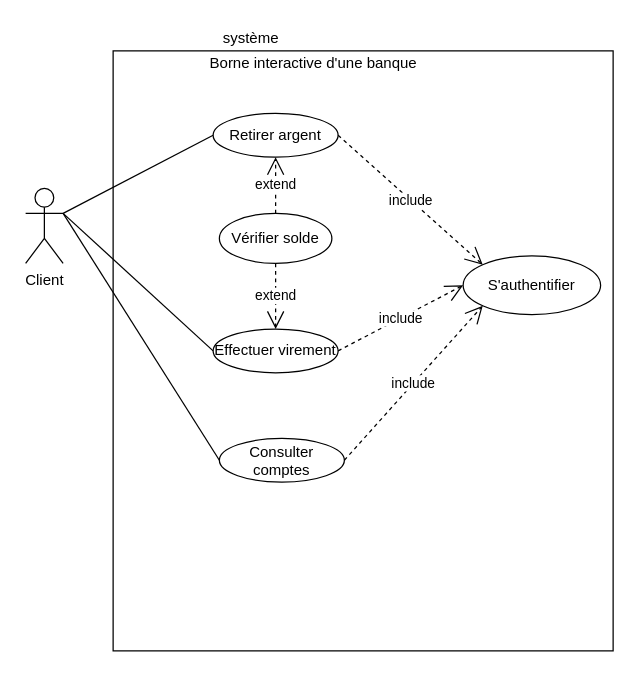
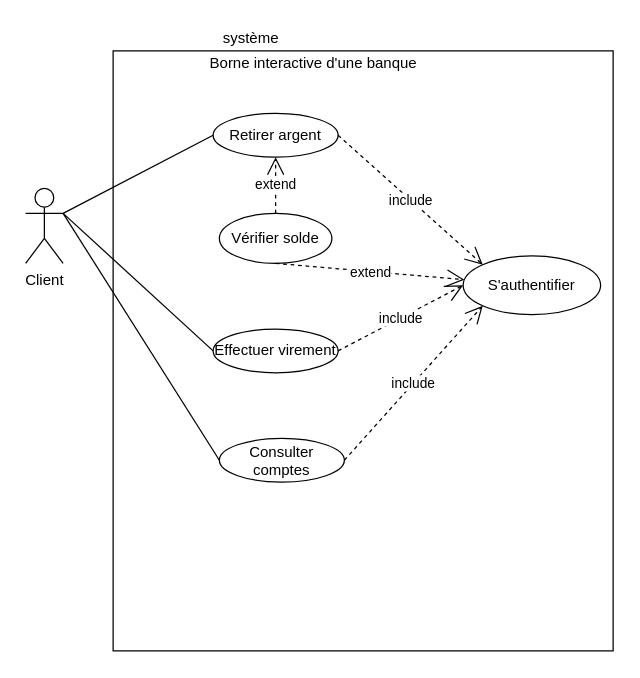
(276, 295) -> (369, 271)
